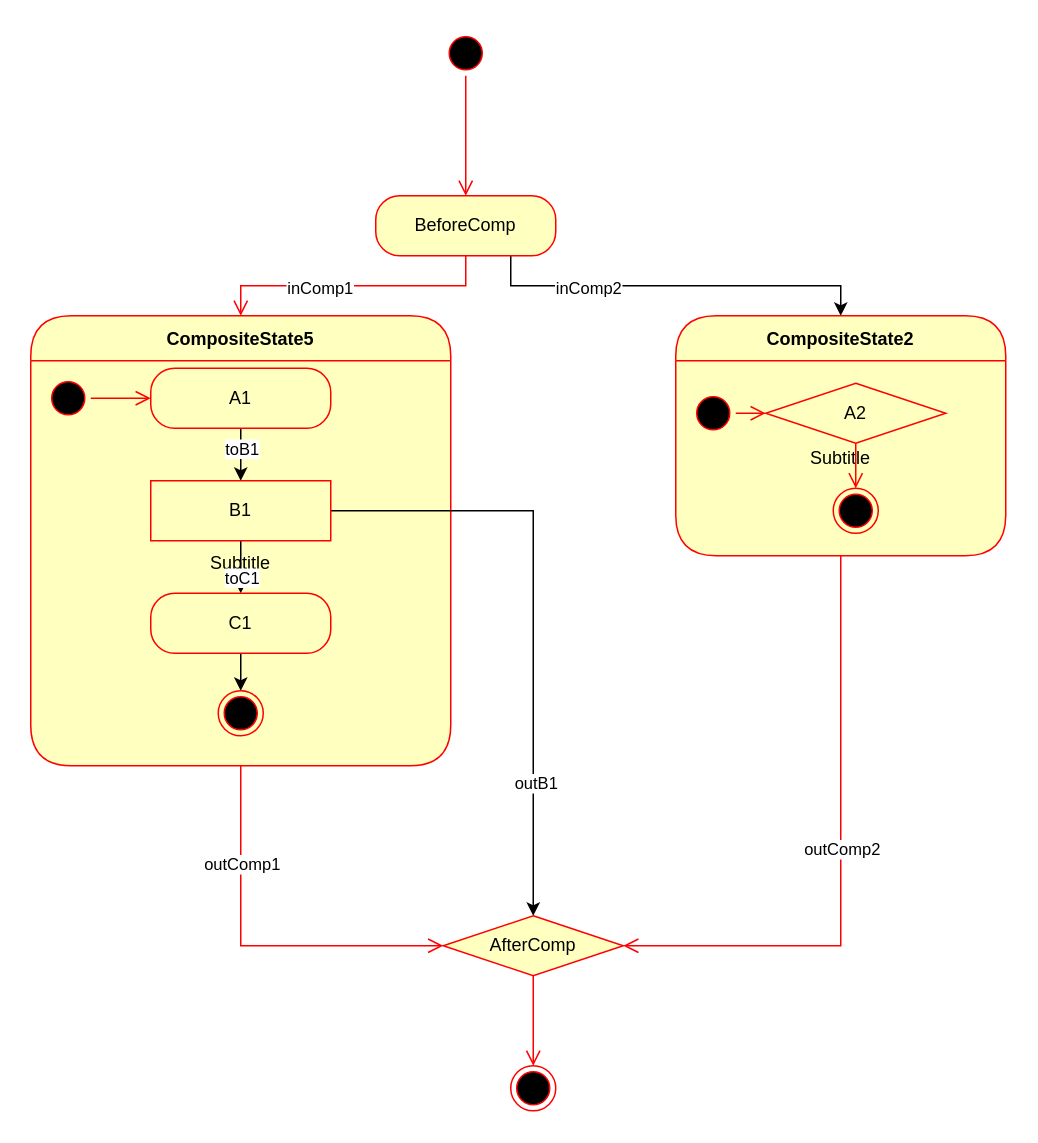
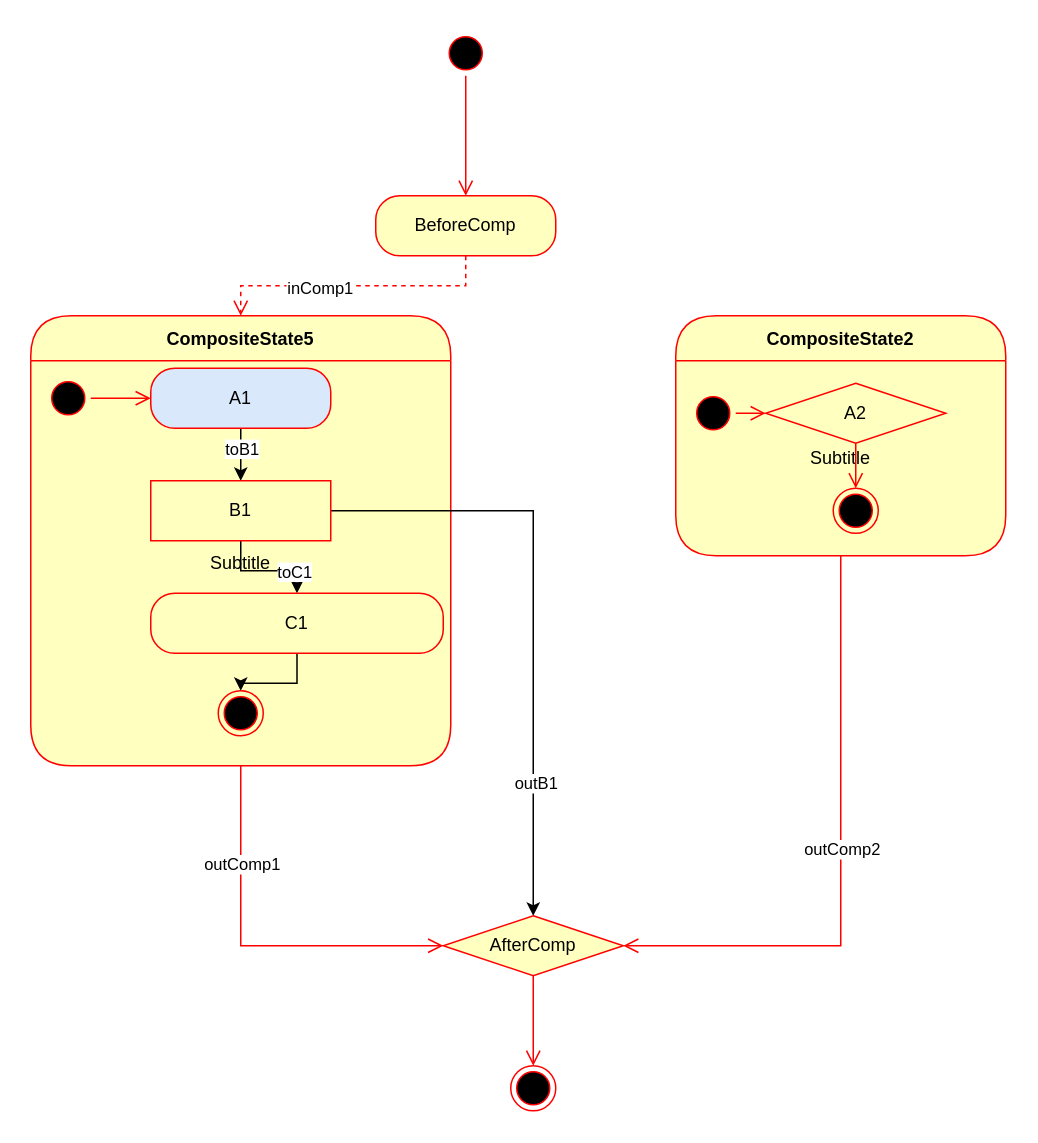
(423, 286) -> (423, 286)
(671, 286) -> none
(241, 398) -> (241, 398)
(241, 623) -> (297, 623)
